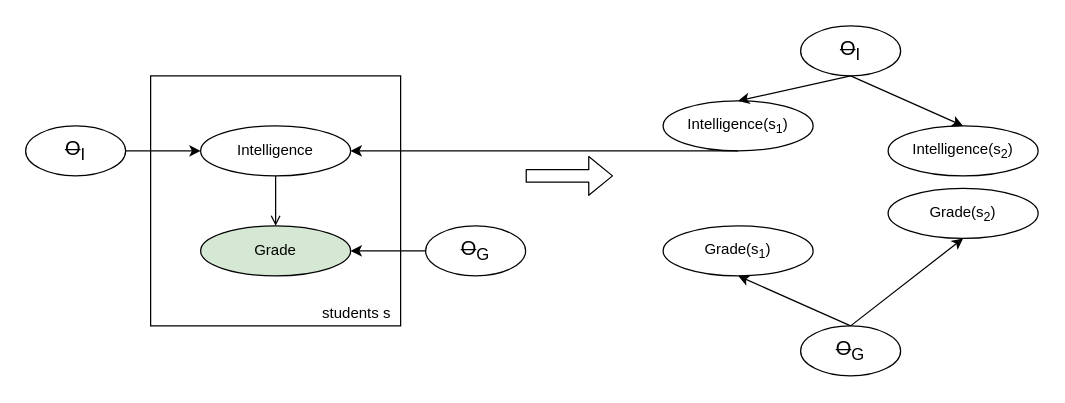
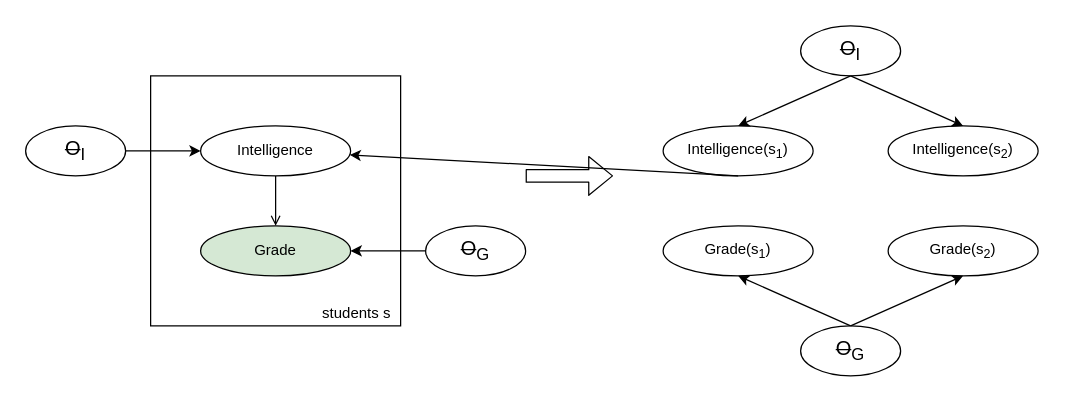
(738, 126) -> (738, 151)
(963, 213) -> (963, 251)
